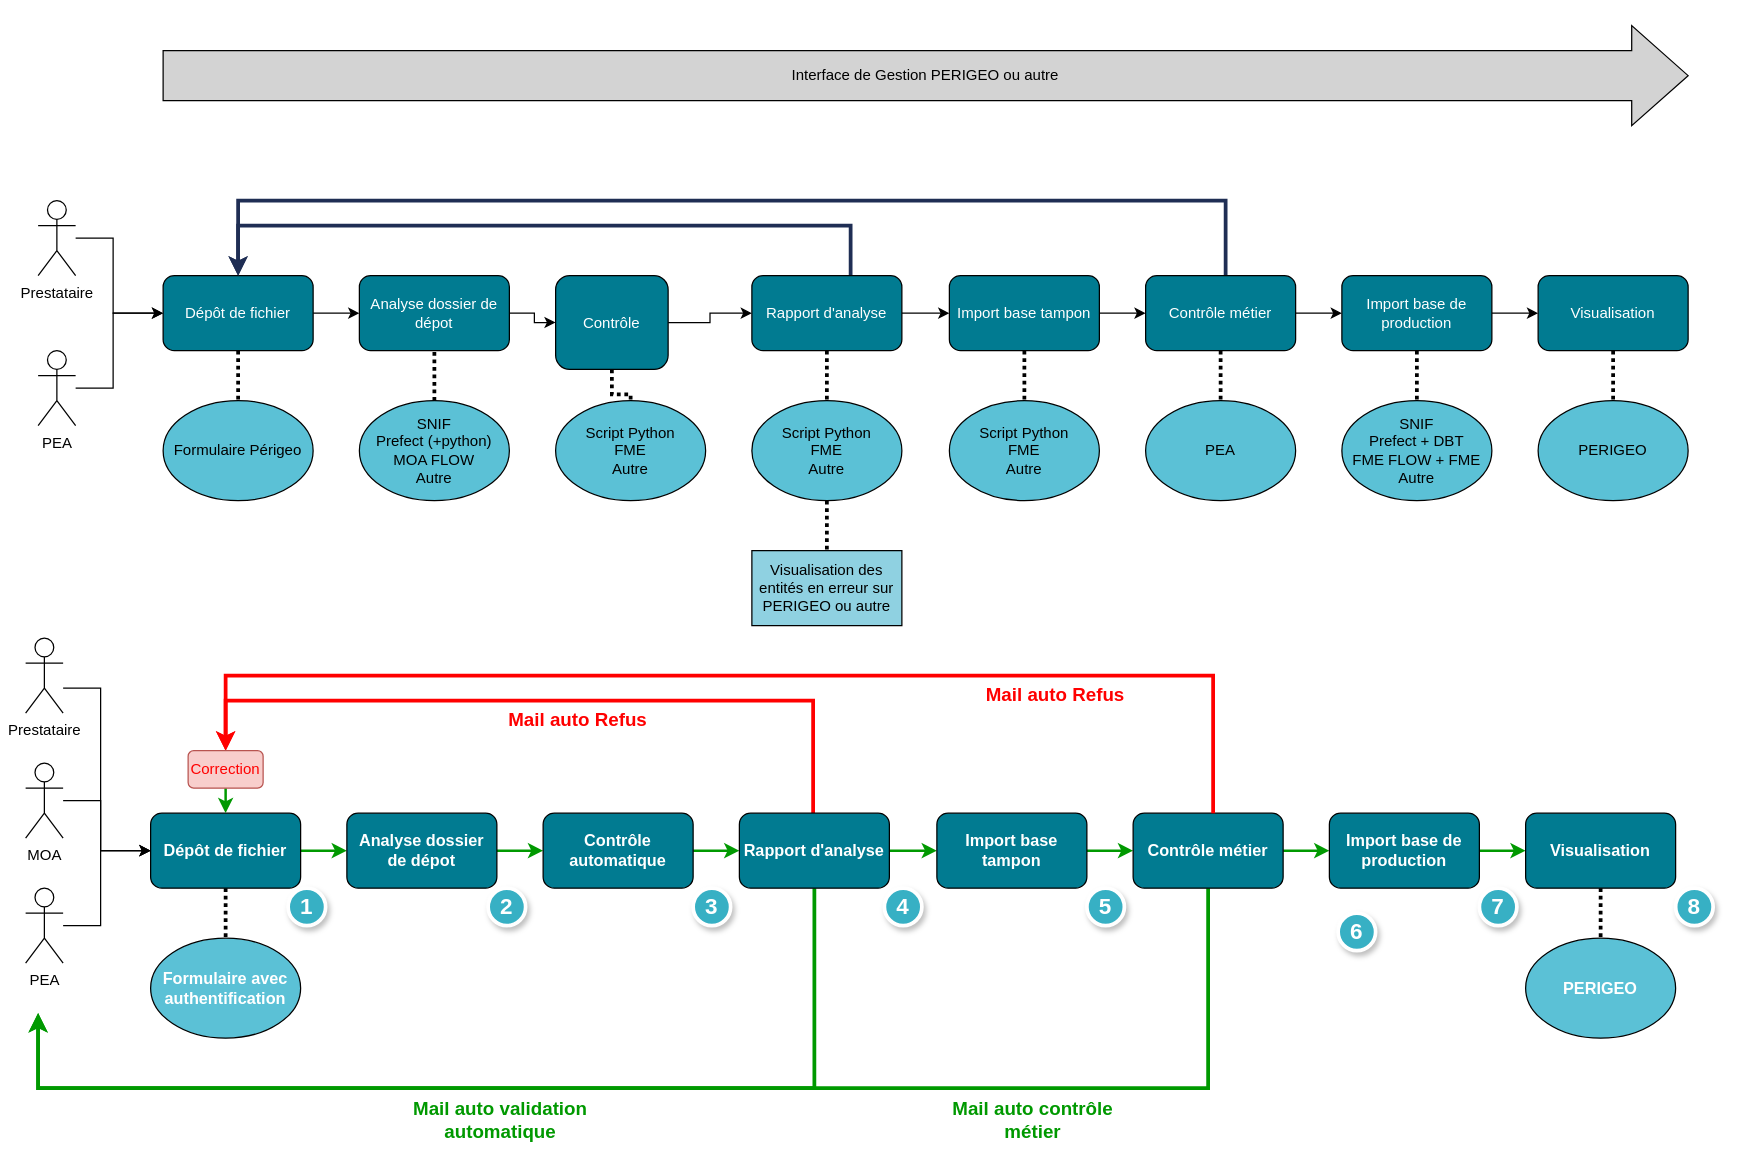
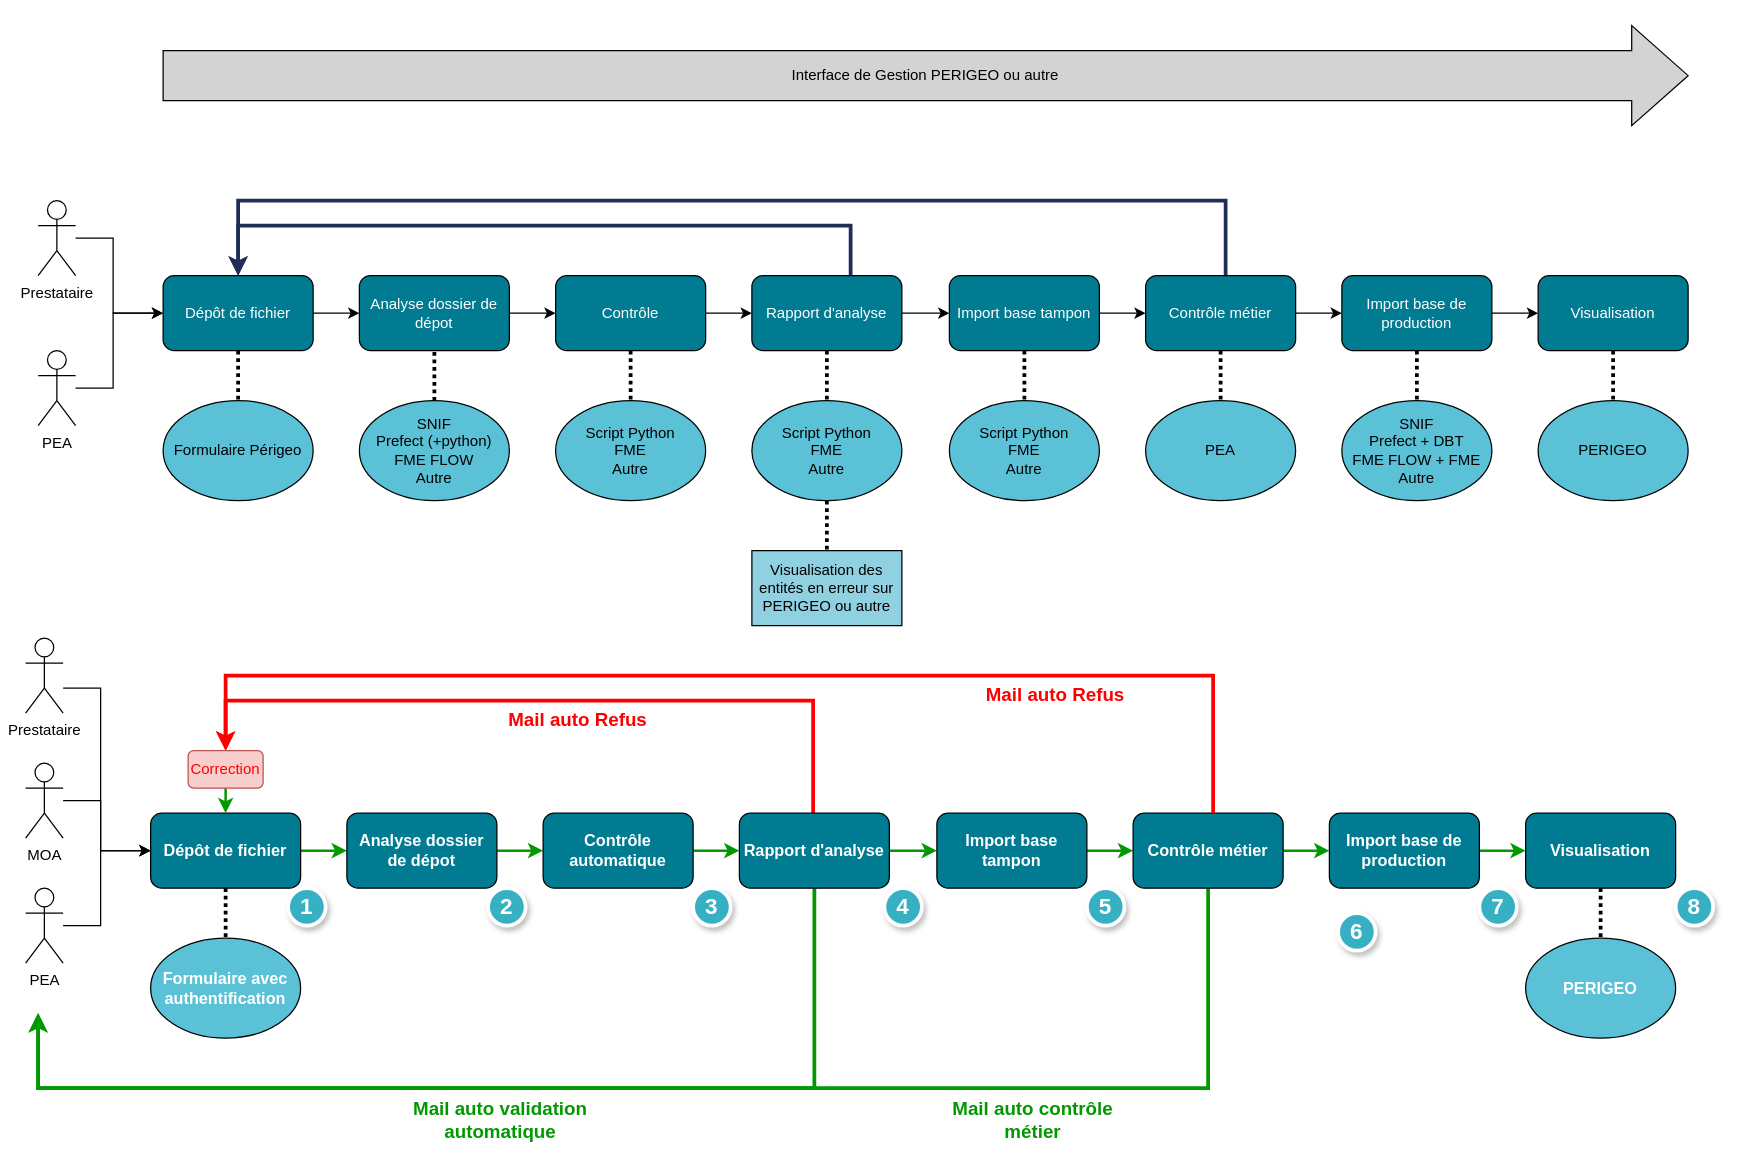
(612, 323) -> (631, 313)
(434, 451) -> (434, 451)
